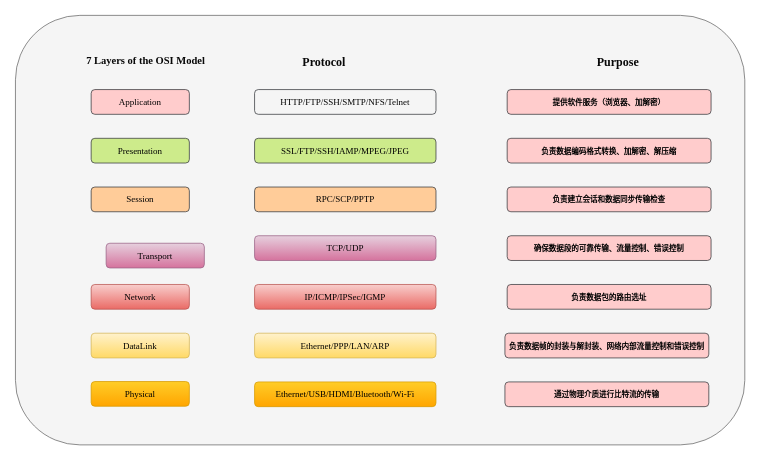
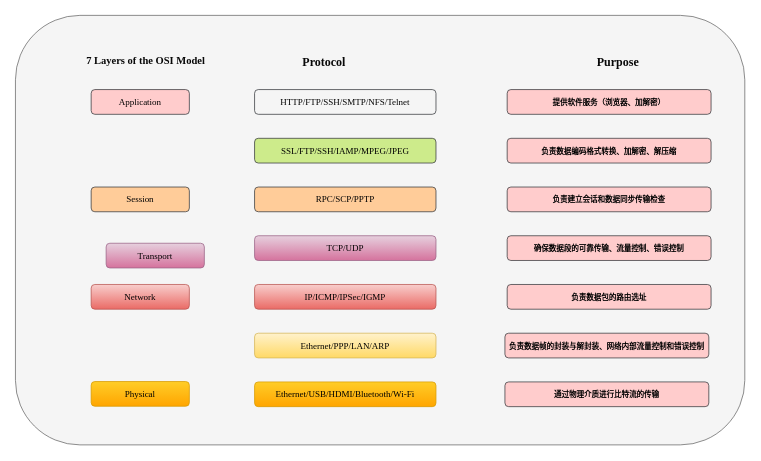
(140, 151) -> none
(140, 346) -> none
